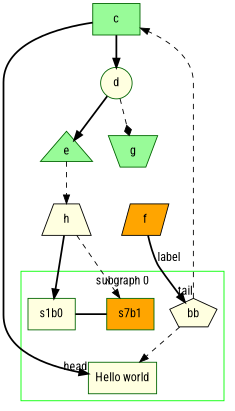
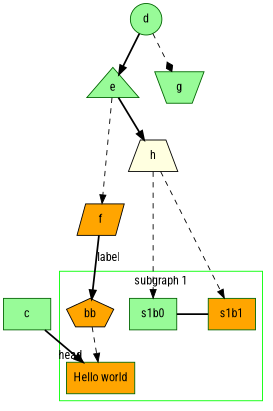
(116, 47) -> none
(116, 83) -> (146, 19)
none -> (107, 146)
(193, 155) -> none
(66, 178) -> (129, 115)
(60, 262) -> (153, 231)
(122, 281) -> (161, 281)
(52, 314) -> (153, 314)
(130, 314) -> (232, 314)
(193, 314) -> (90, 314)
(122, 378) -> (101, 378)
